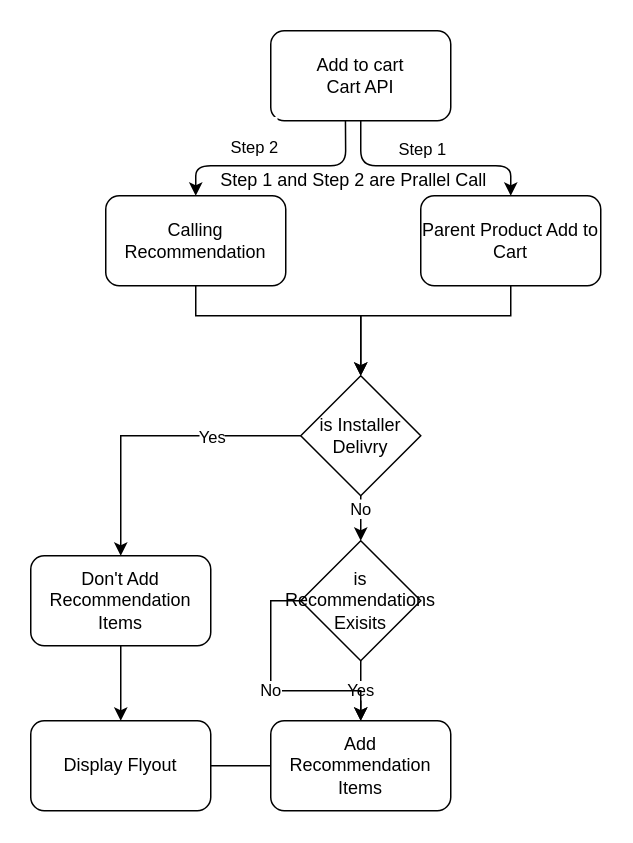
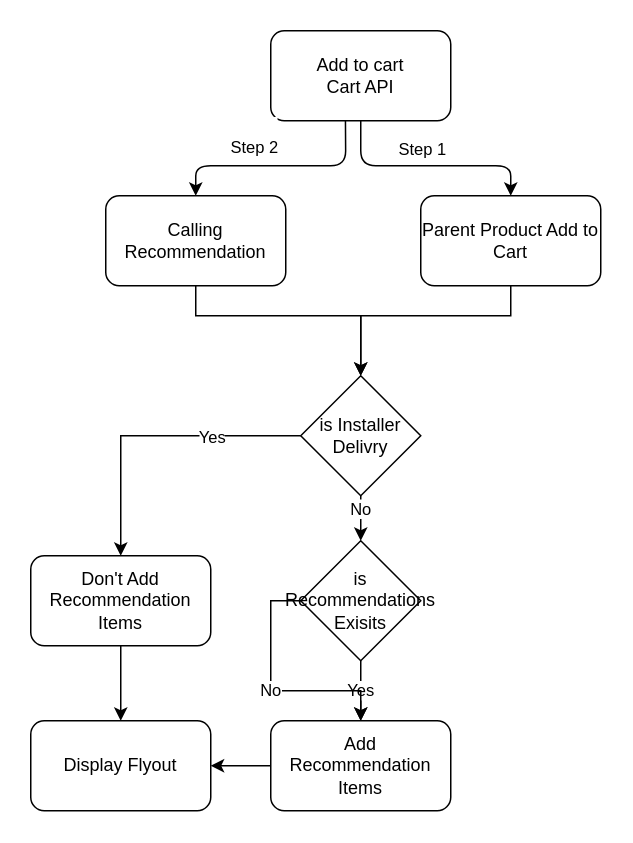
(353, 181) -> none
(217, 766) -> (222, 766)
